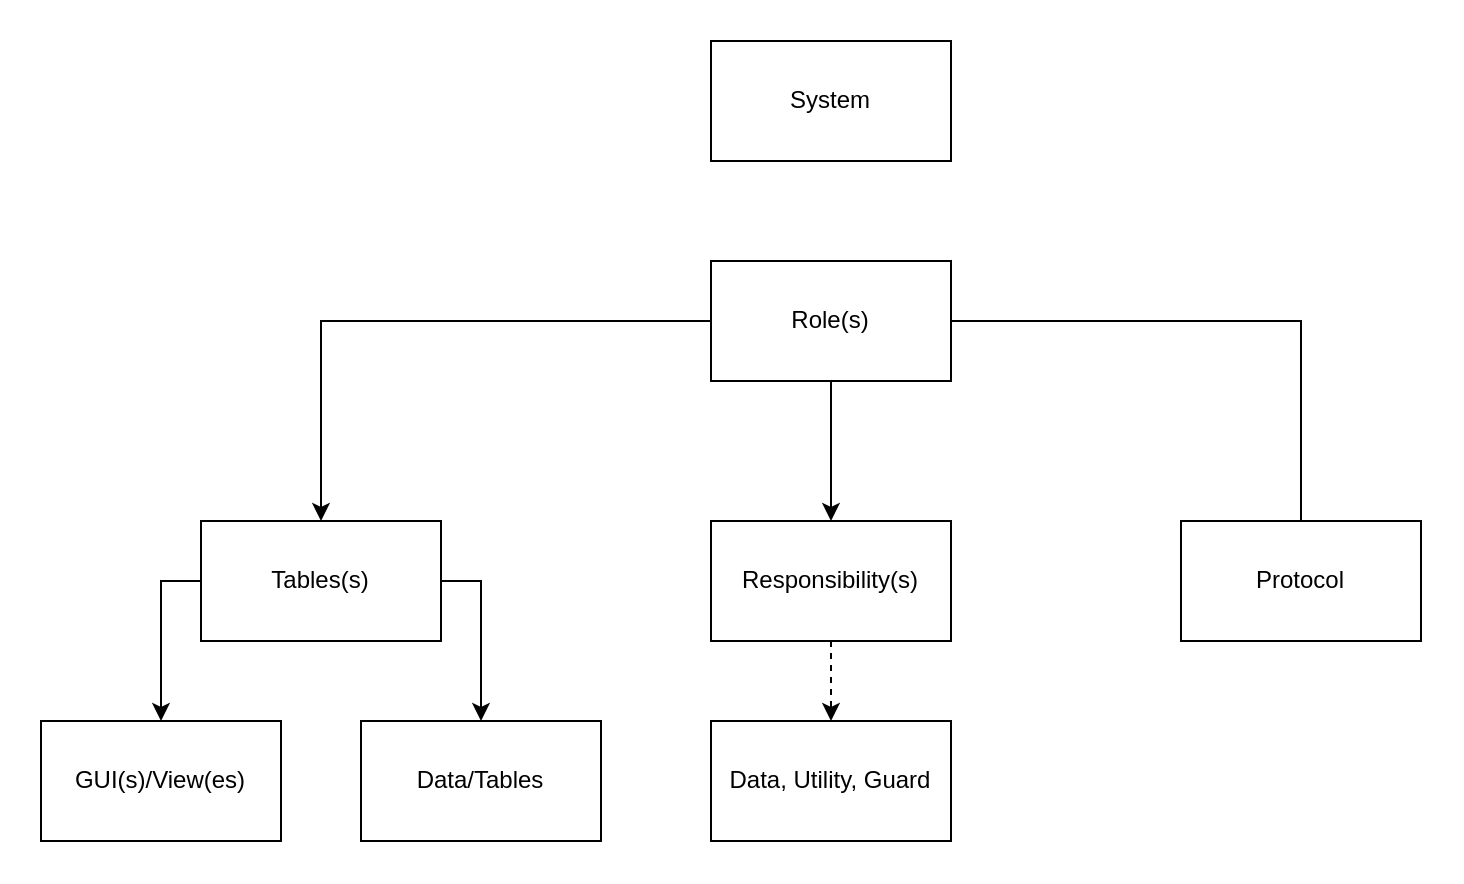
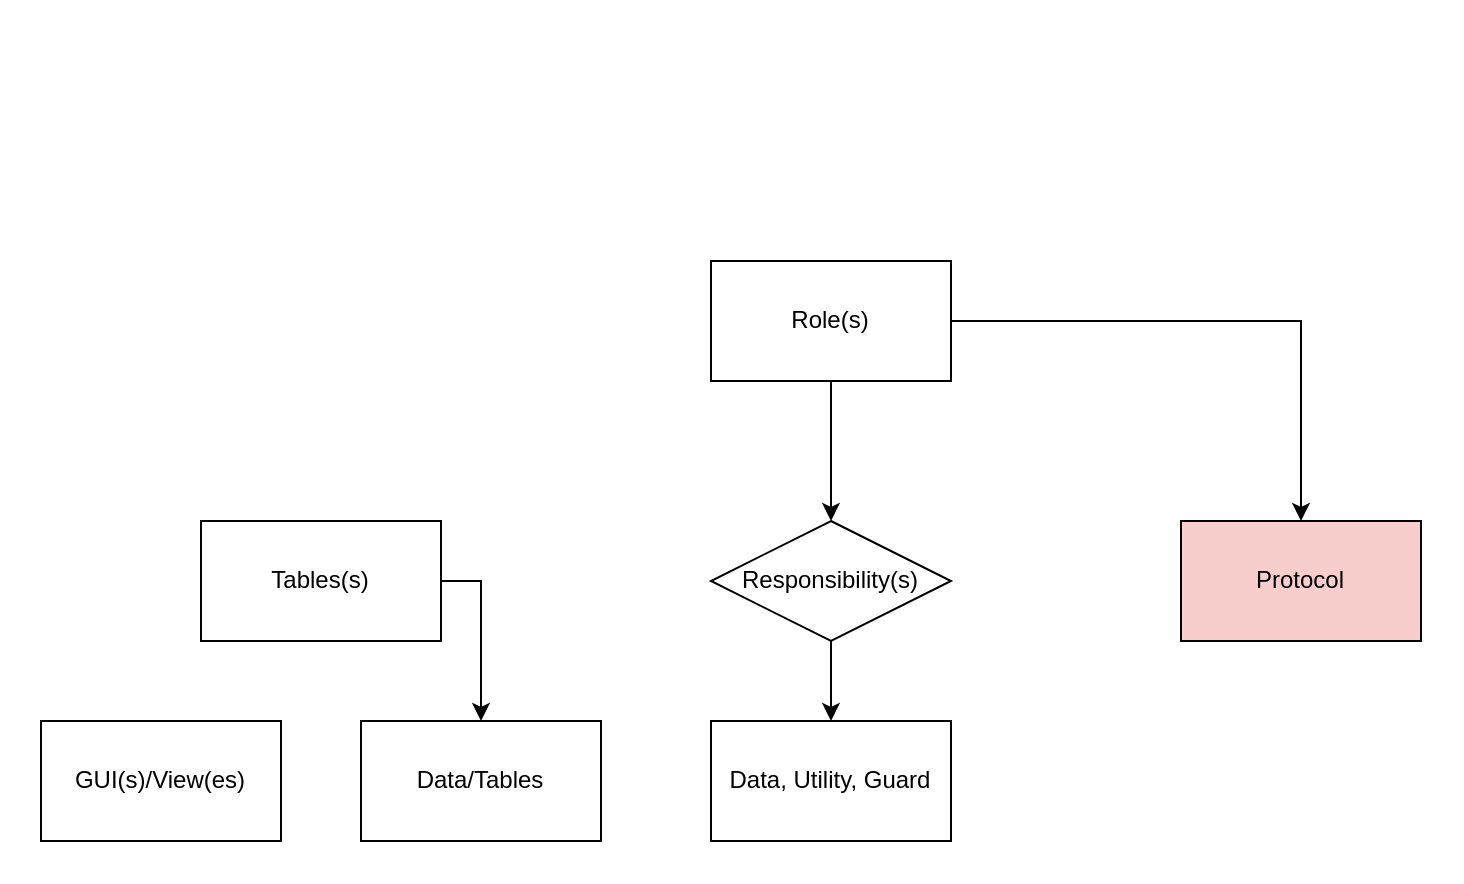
(831, 101) -> none
(423, 321) -> none
(1301, 511) -> (1301, 506)
(831, 581) -> (831, 581)
(1301, 581) -> (1301, 581)
(161, 624) -> none
(831, 671) -> (831, 671)
